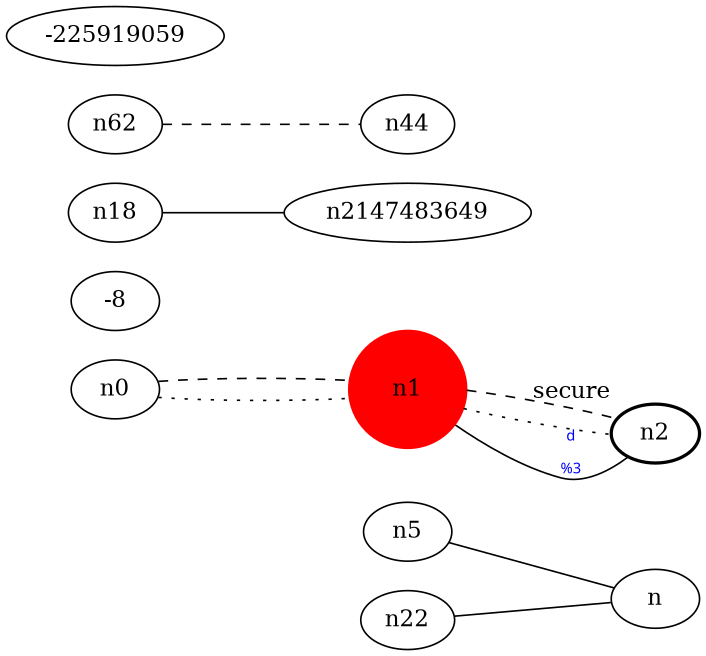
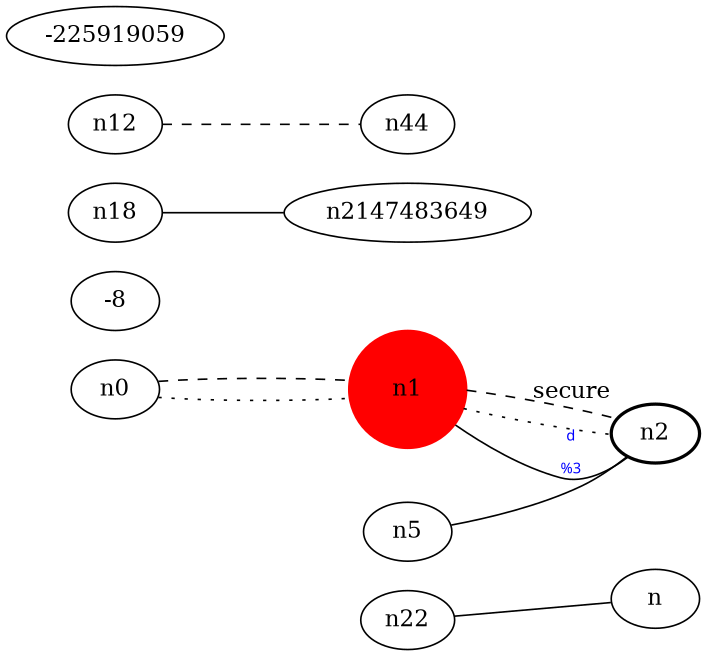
(115, 124) -> (115, 124)
(532, 565) -> (544, 501)
